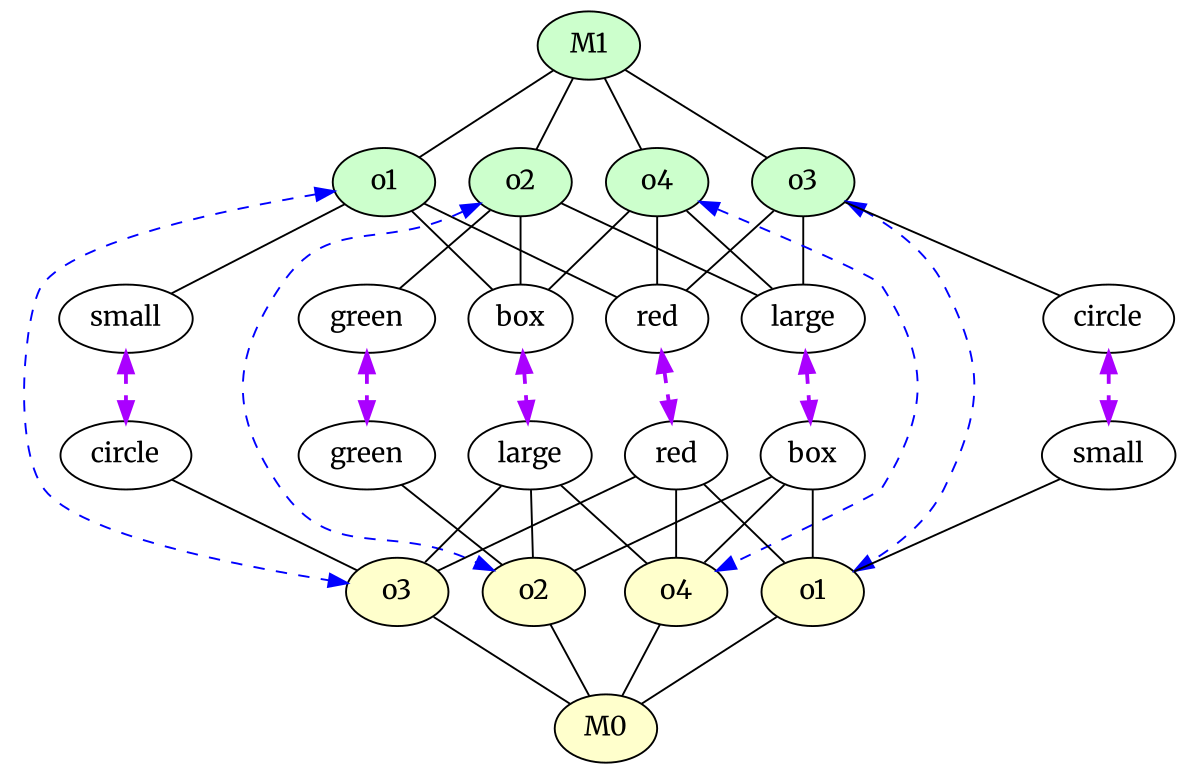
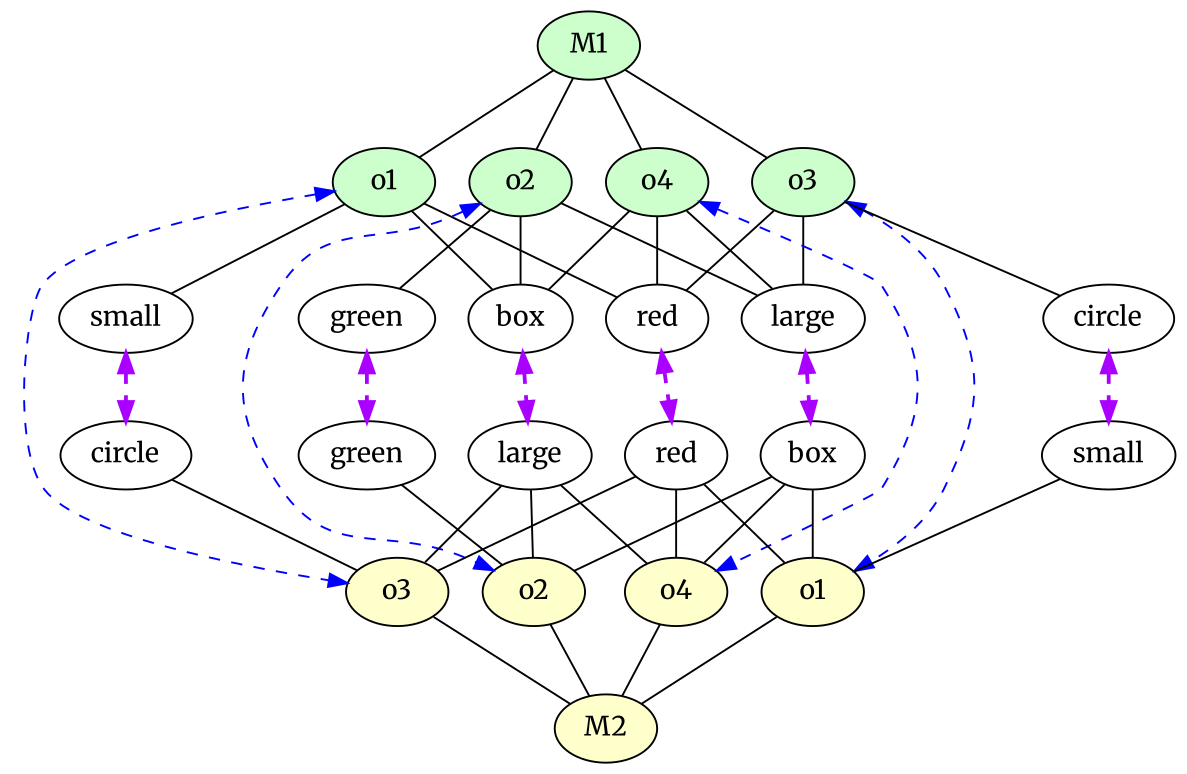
(606, 729) -> (606, 729)
